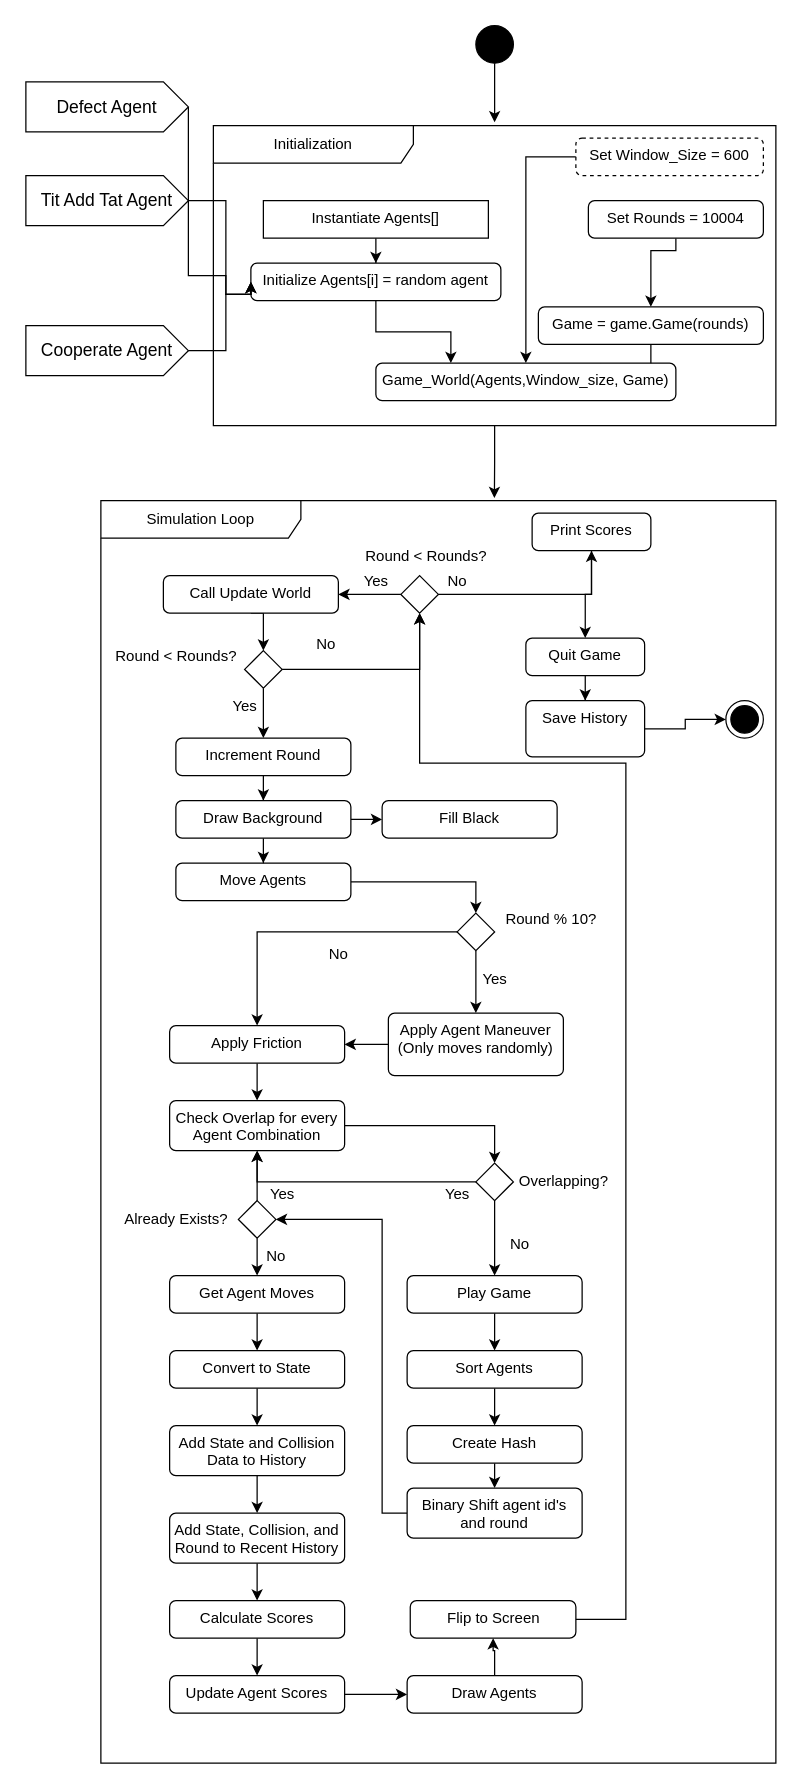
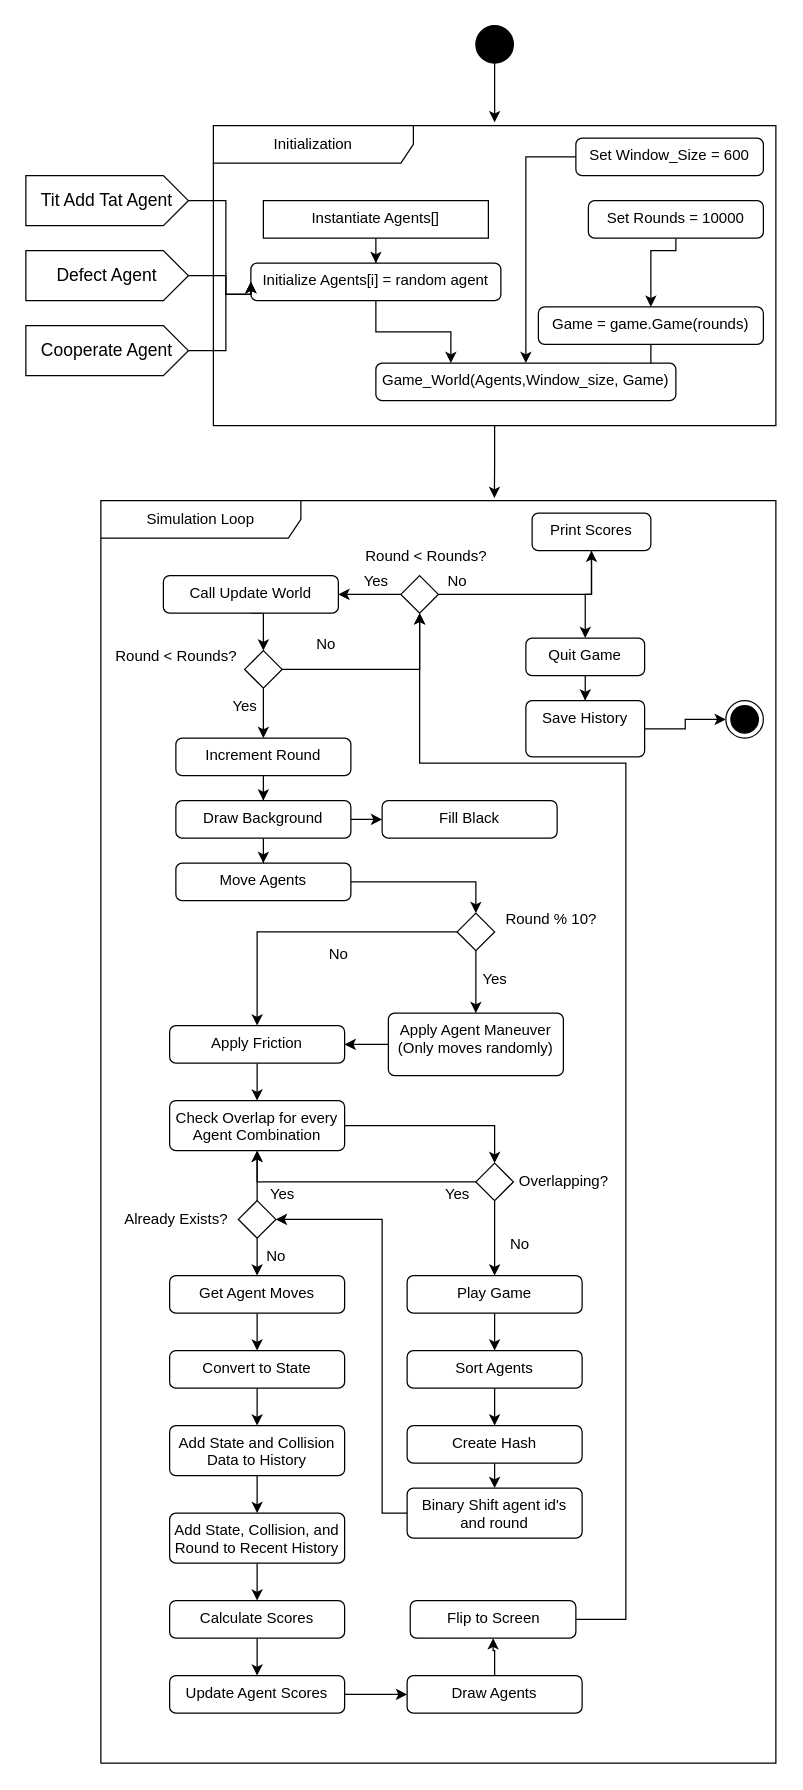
(107, 107) -> (107, 276)
(669, 157) -> (669, 157)
(676, 218) -> (676, 218)
